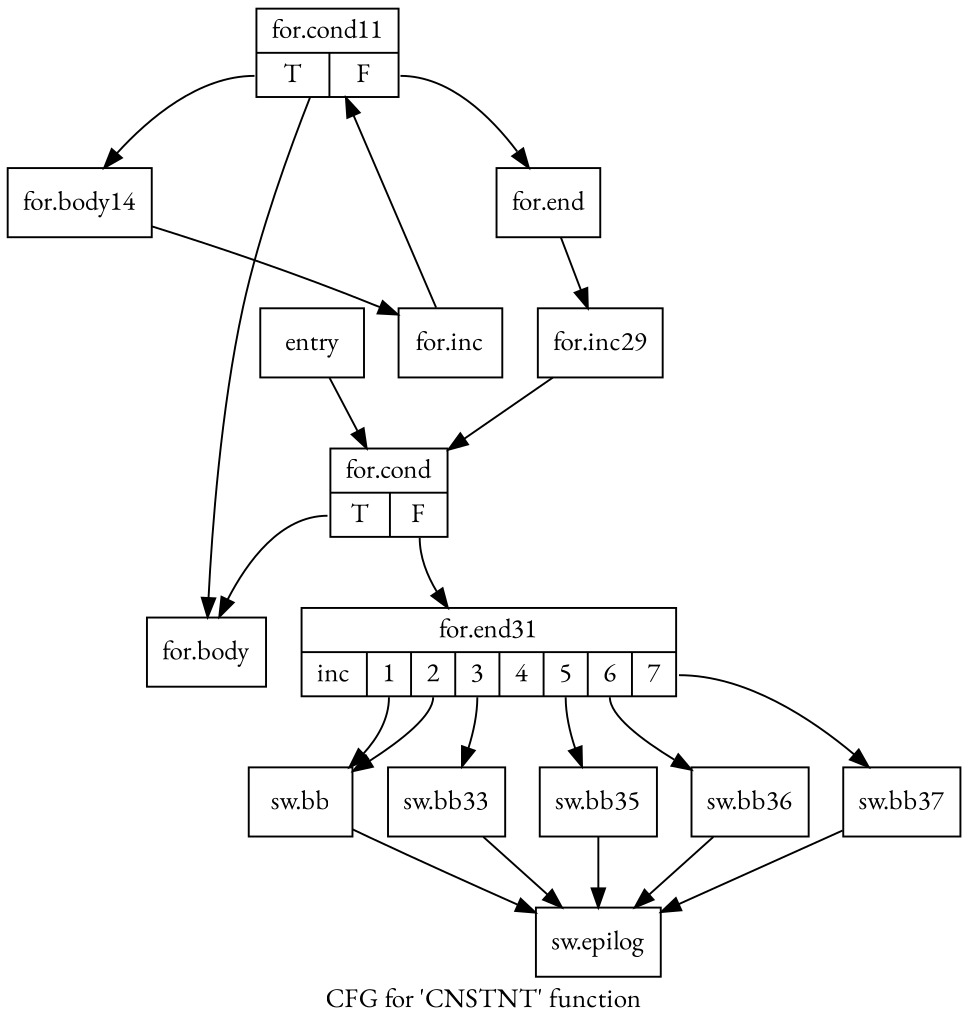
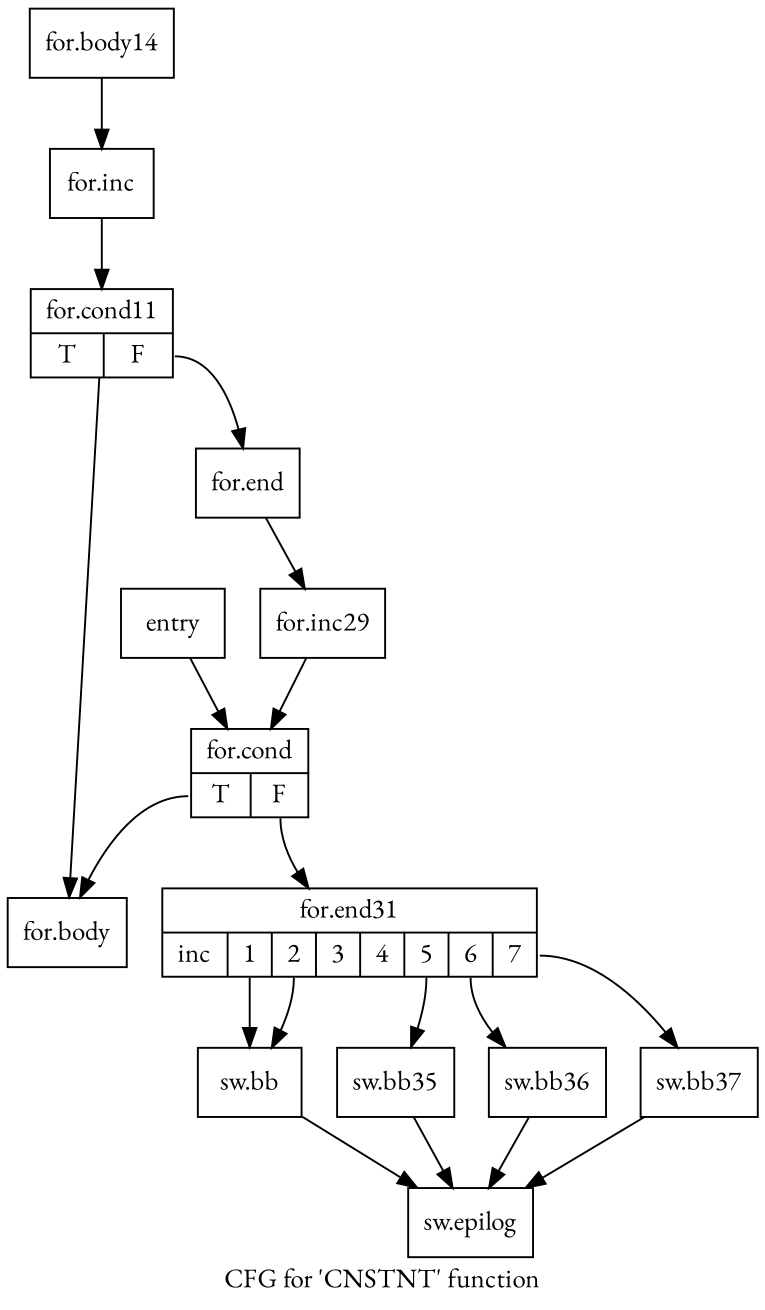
(178, 101) -> none
(447, 802) -> none
